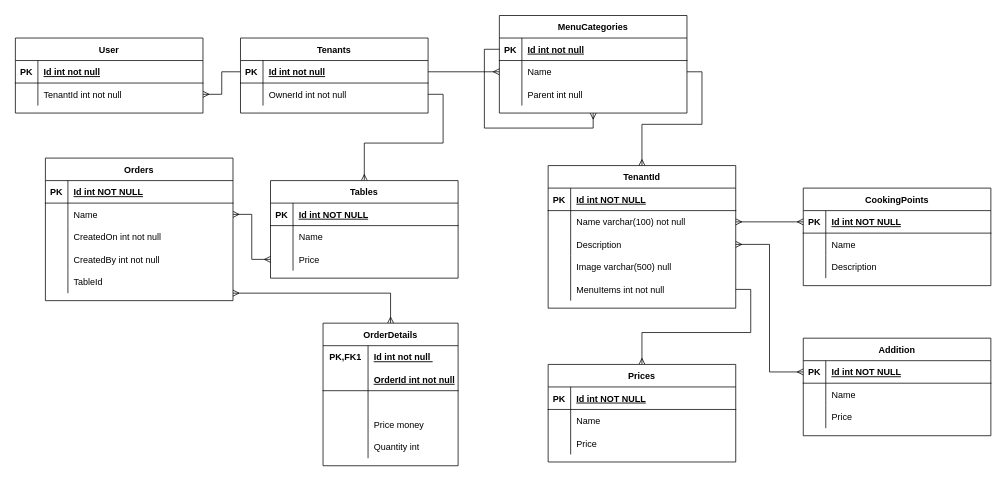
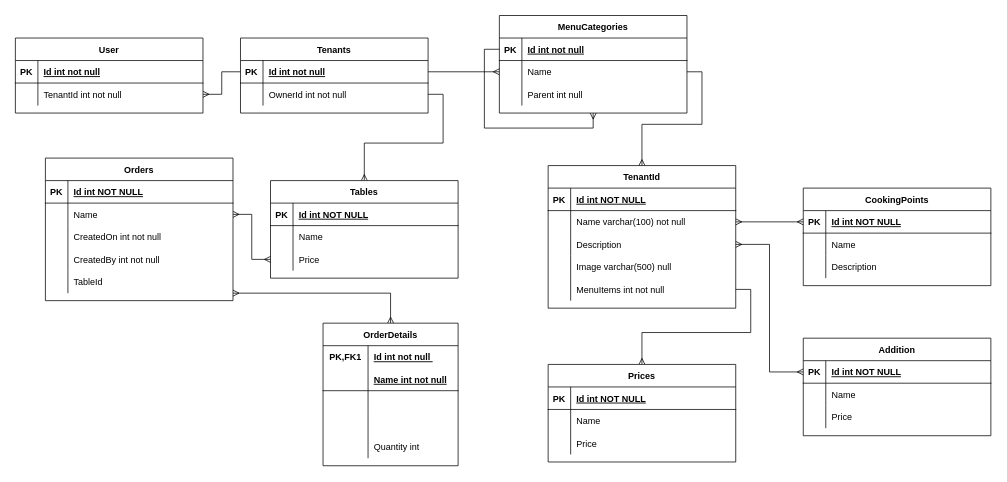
(417, 380) -> (409, 380)
(413, 424) -> none
